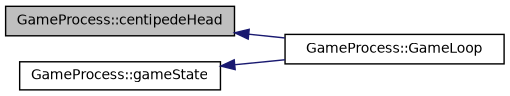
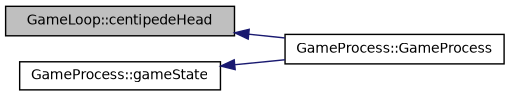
(120, 21) -> (120, 21)
(395, 49) -> (395, 49)
